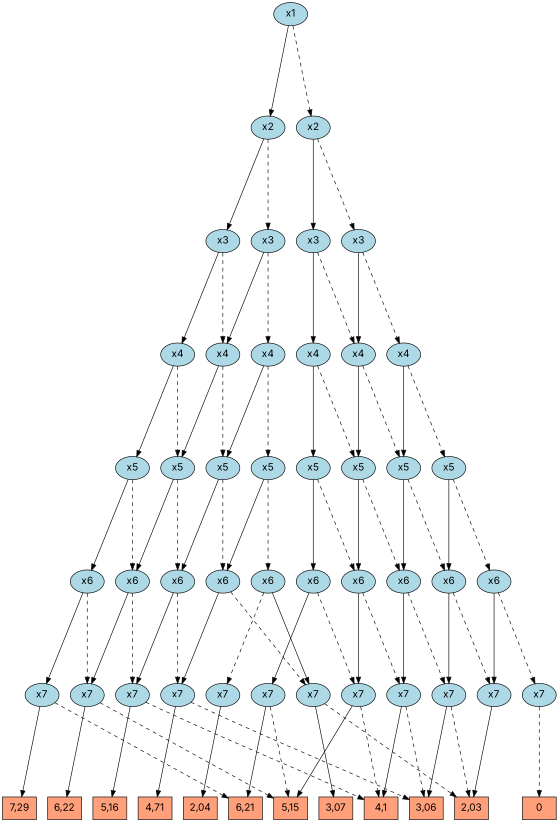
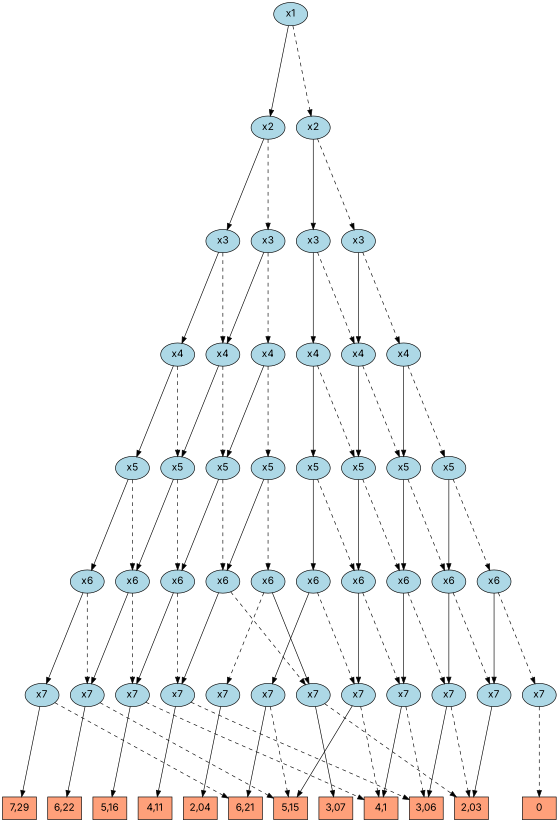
(155, 808) -> (155, 808)
